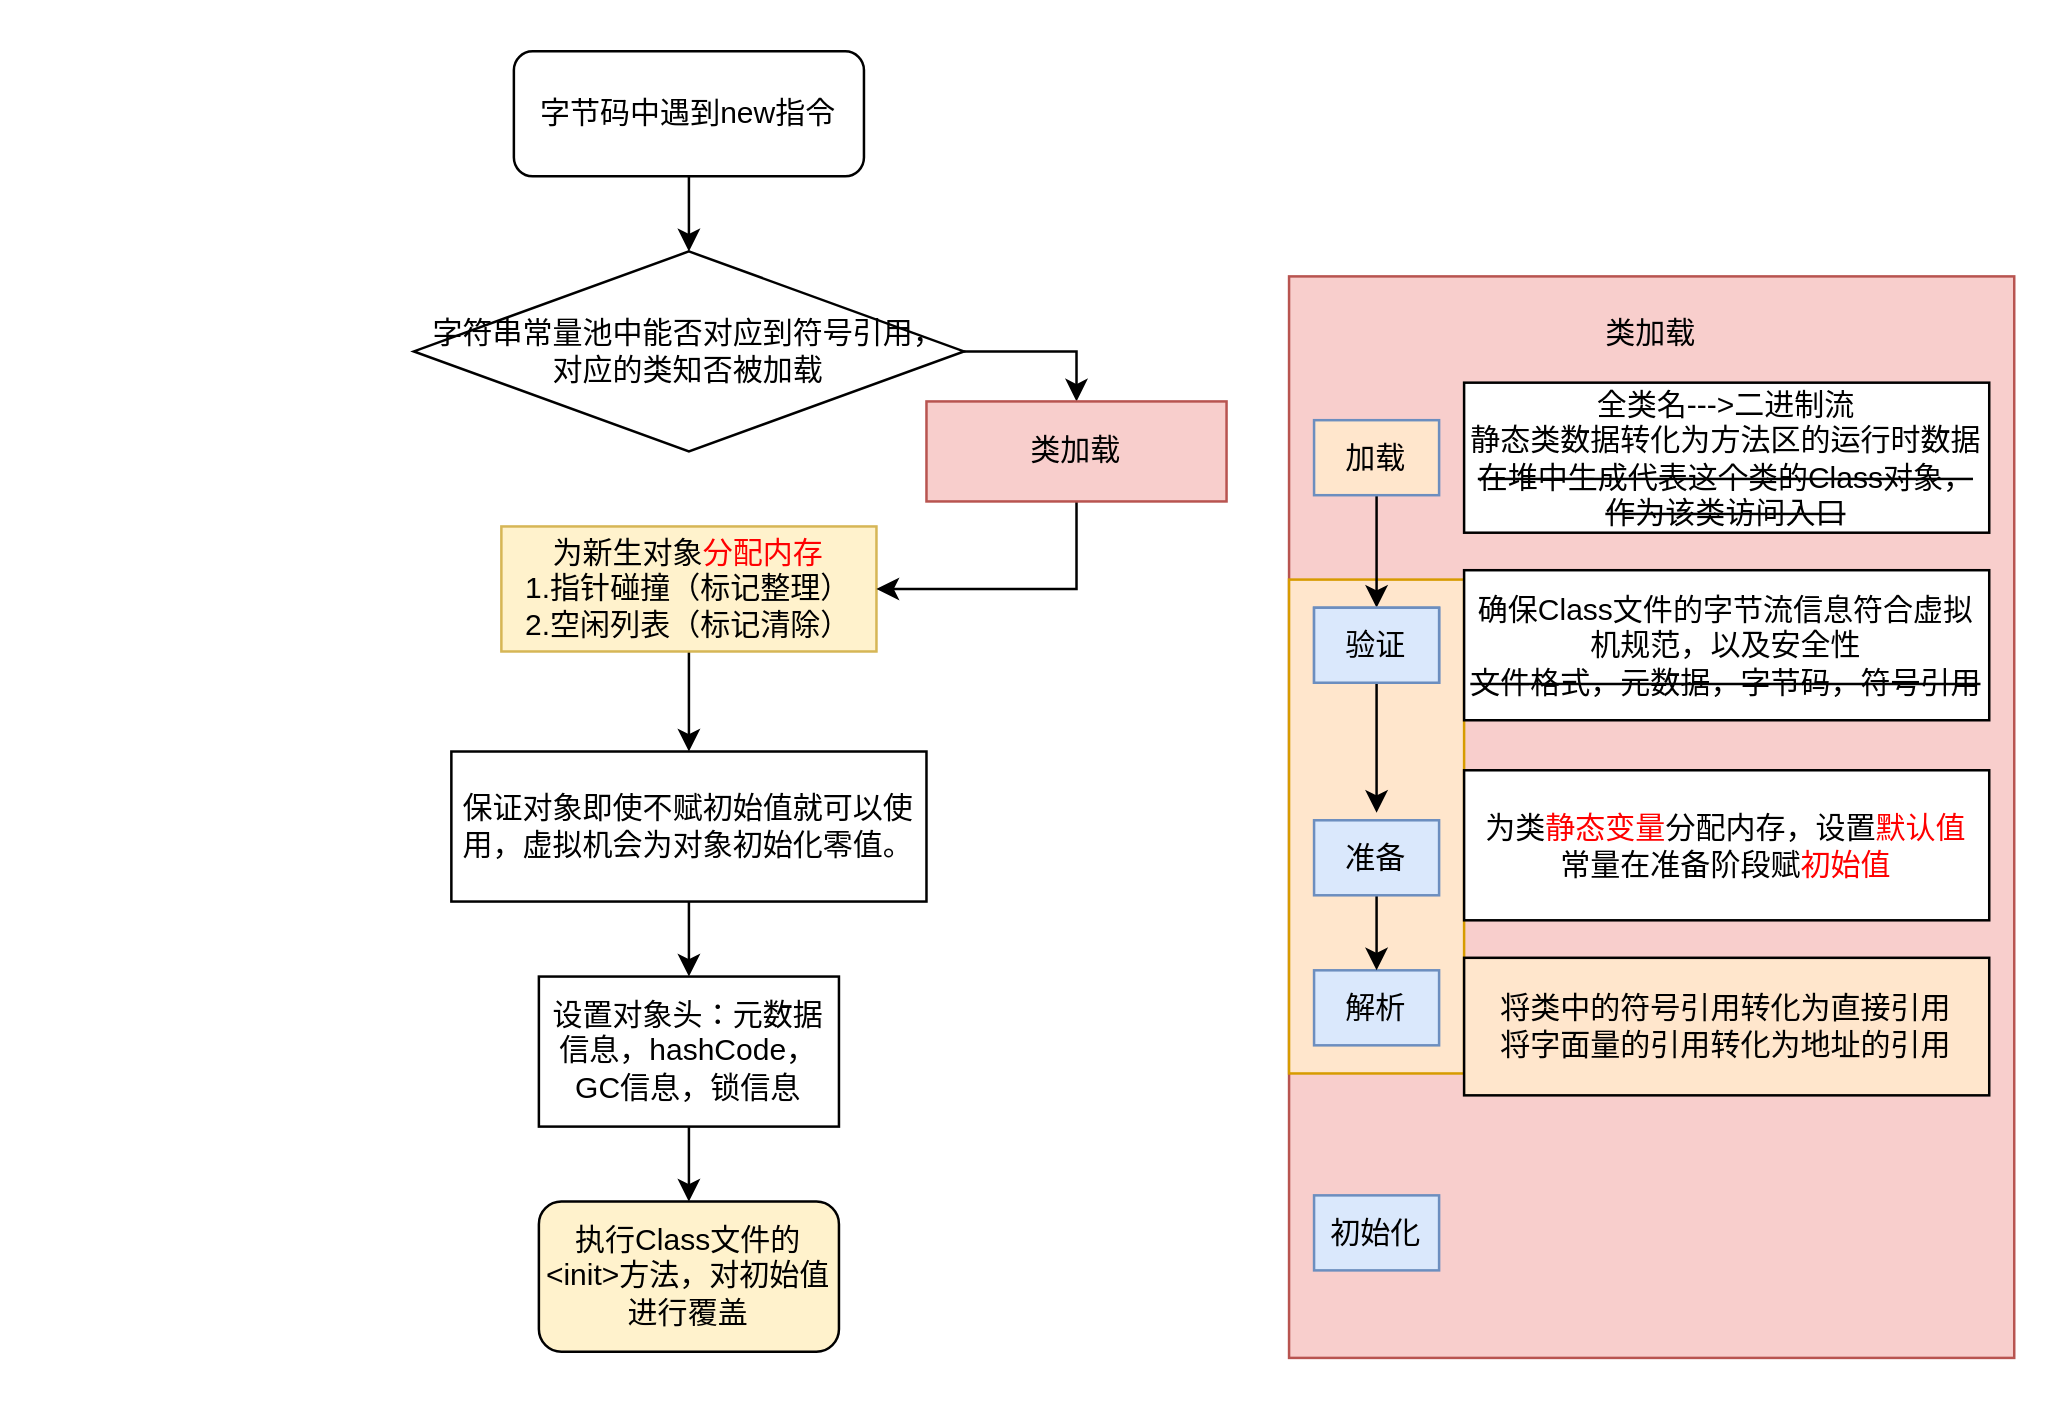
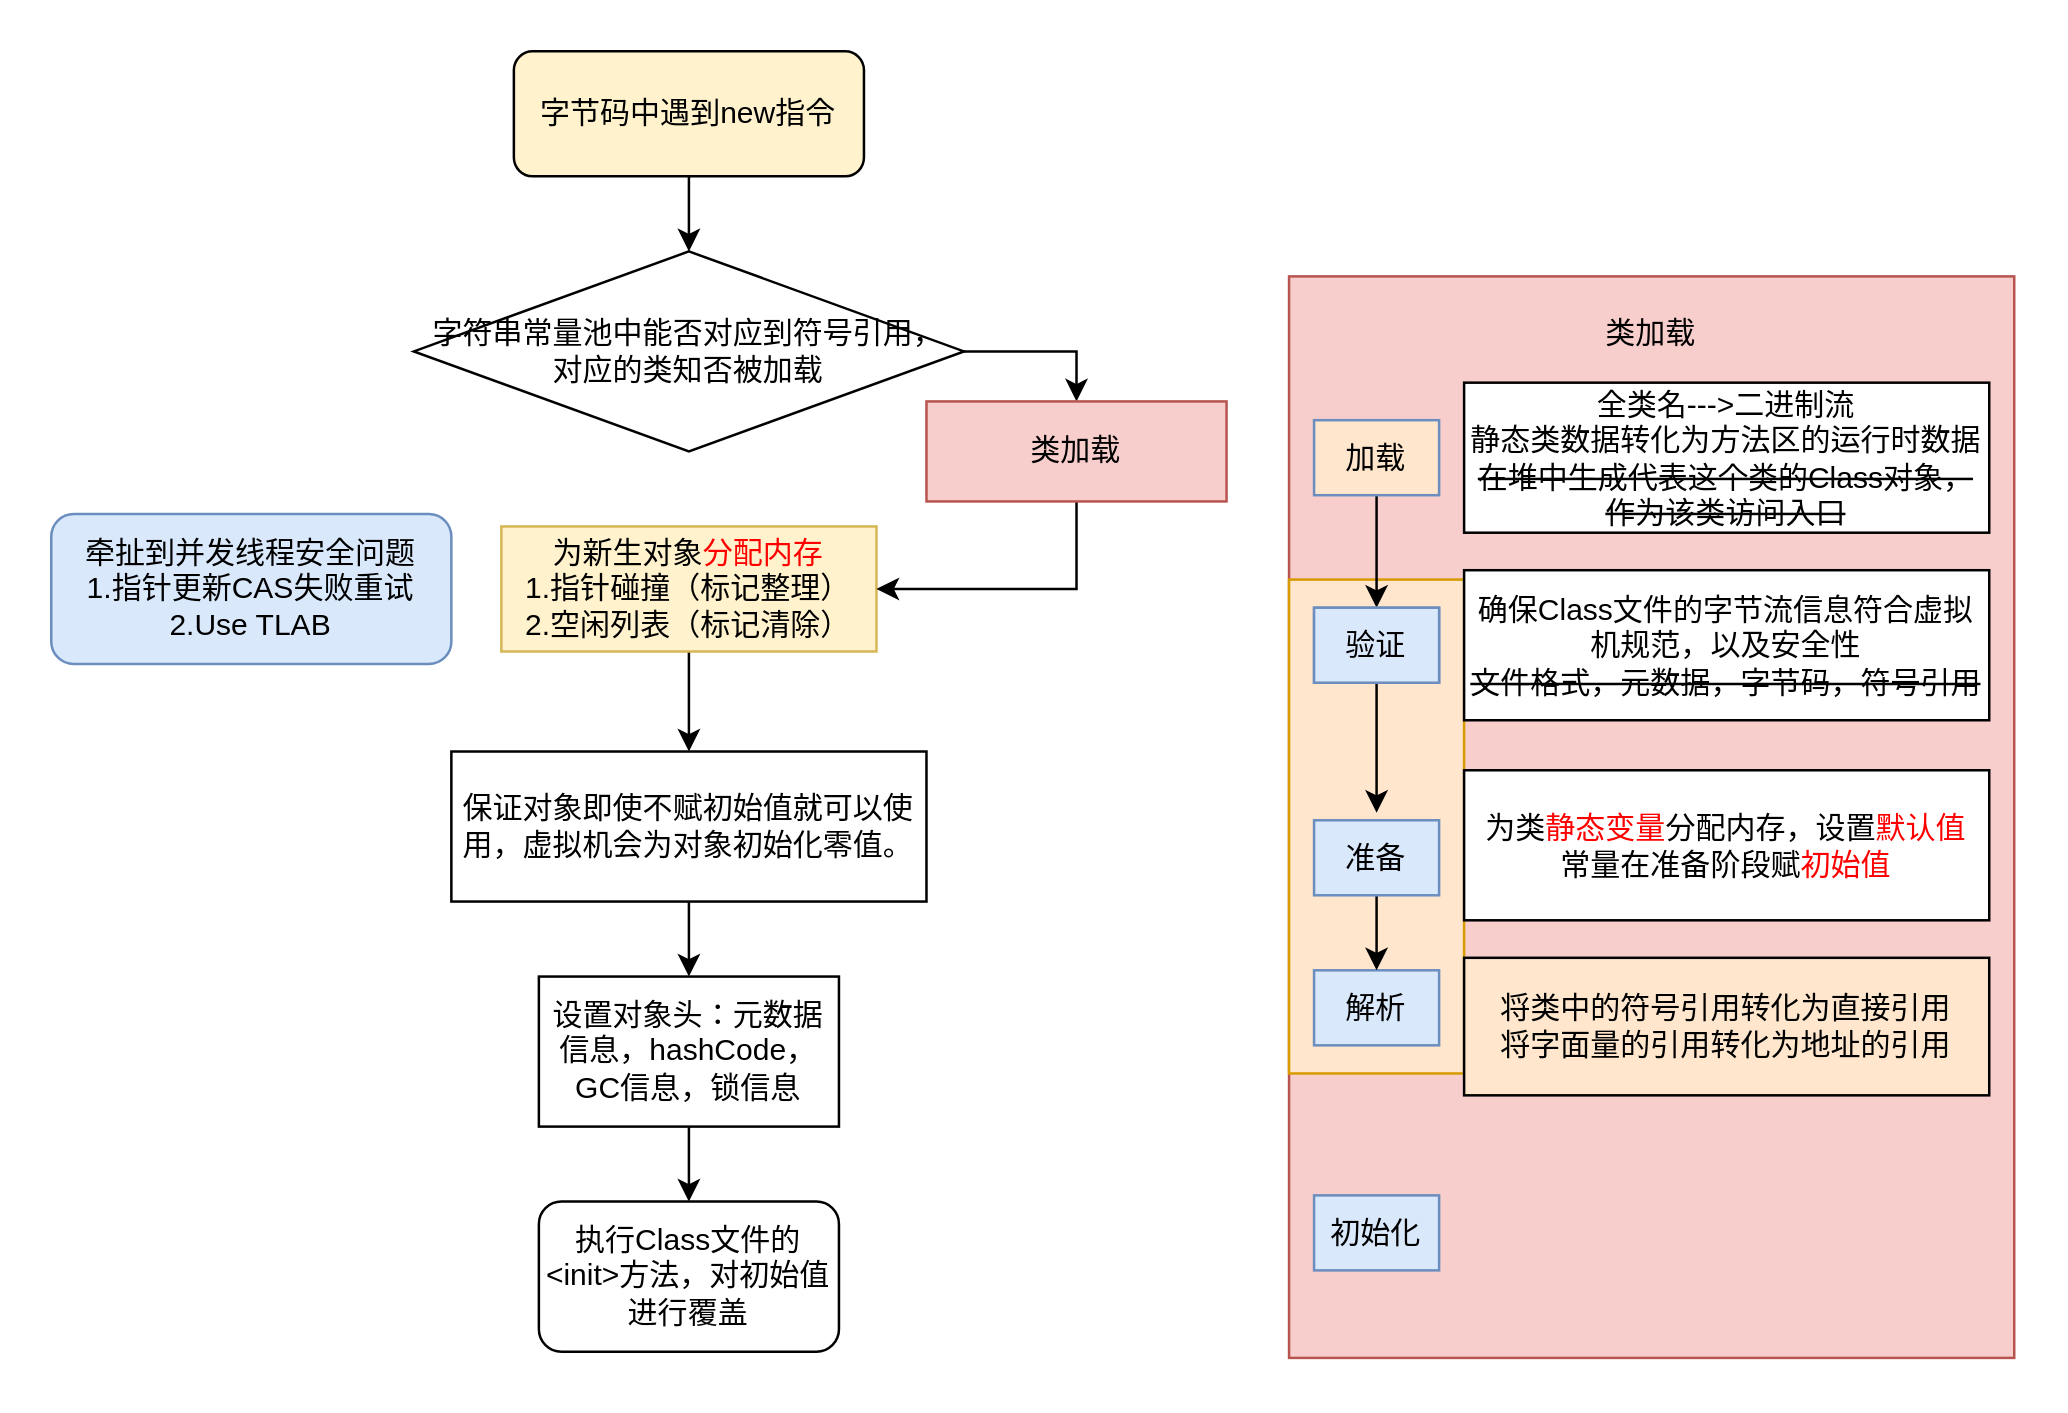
(689, 114) -> (689, 114)
none -> (251, 589)
(689, 1276) -> (689, 1276)
